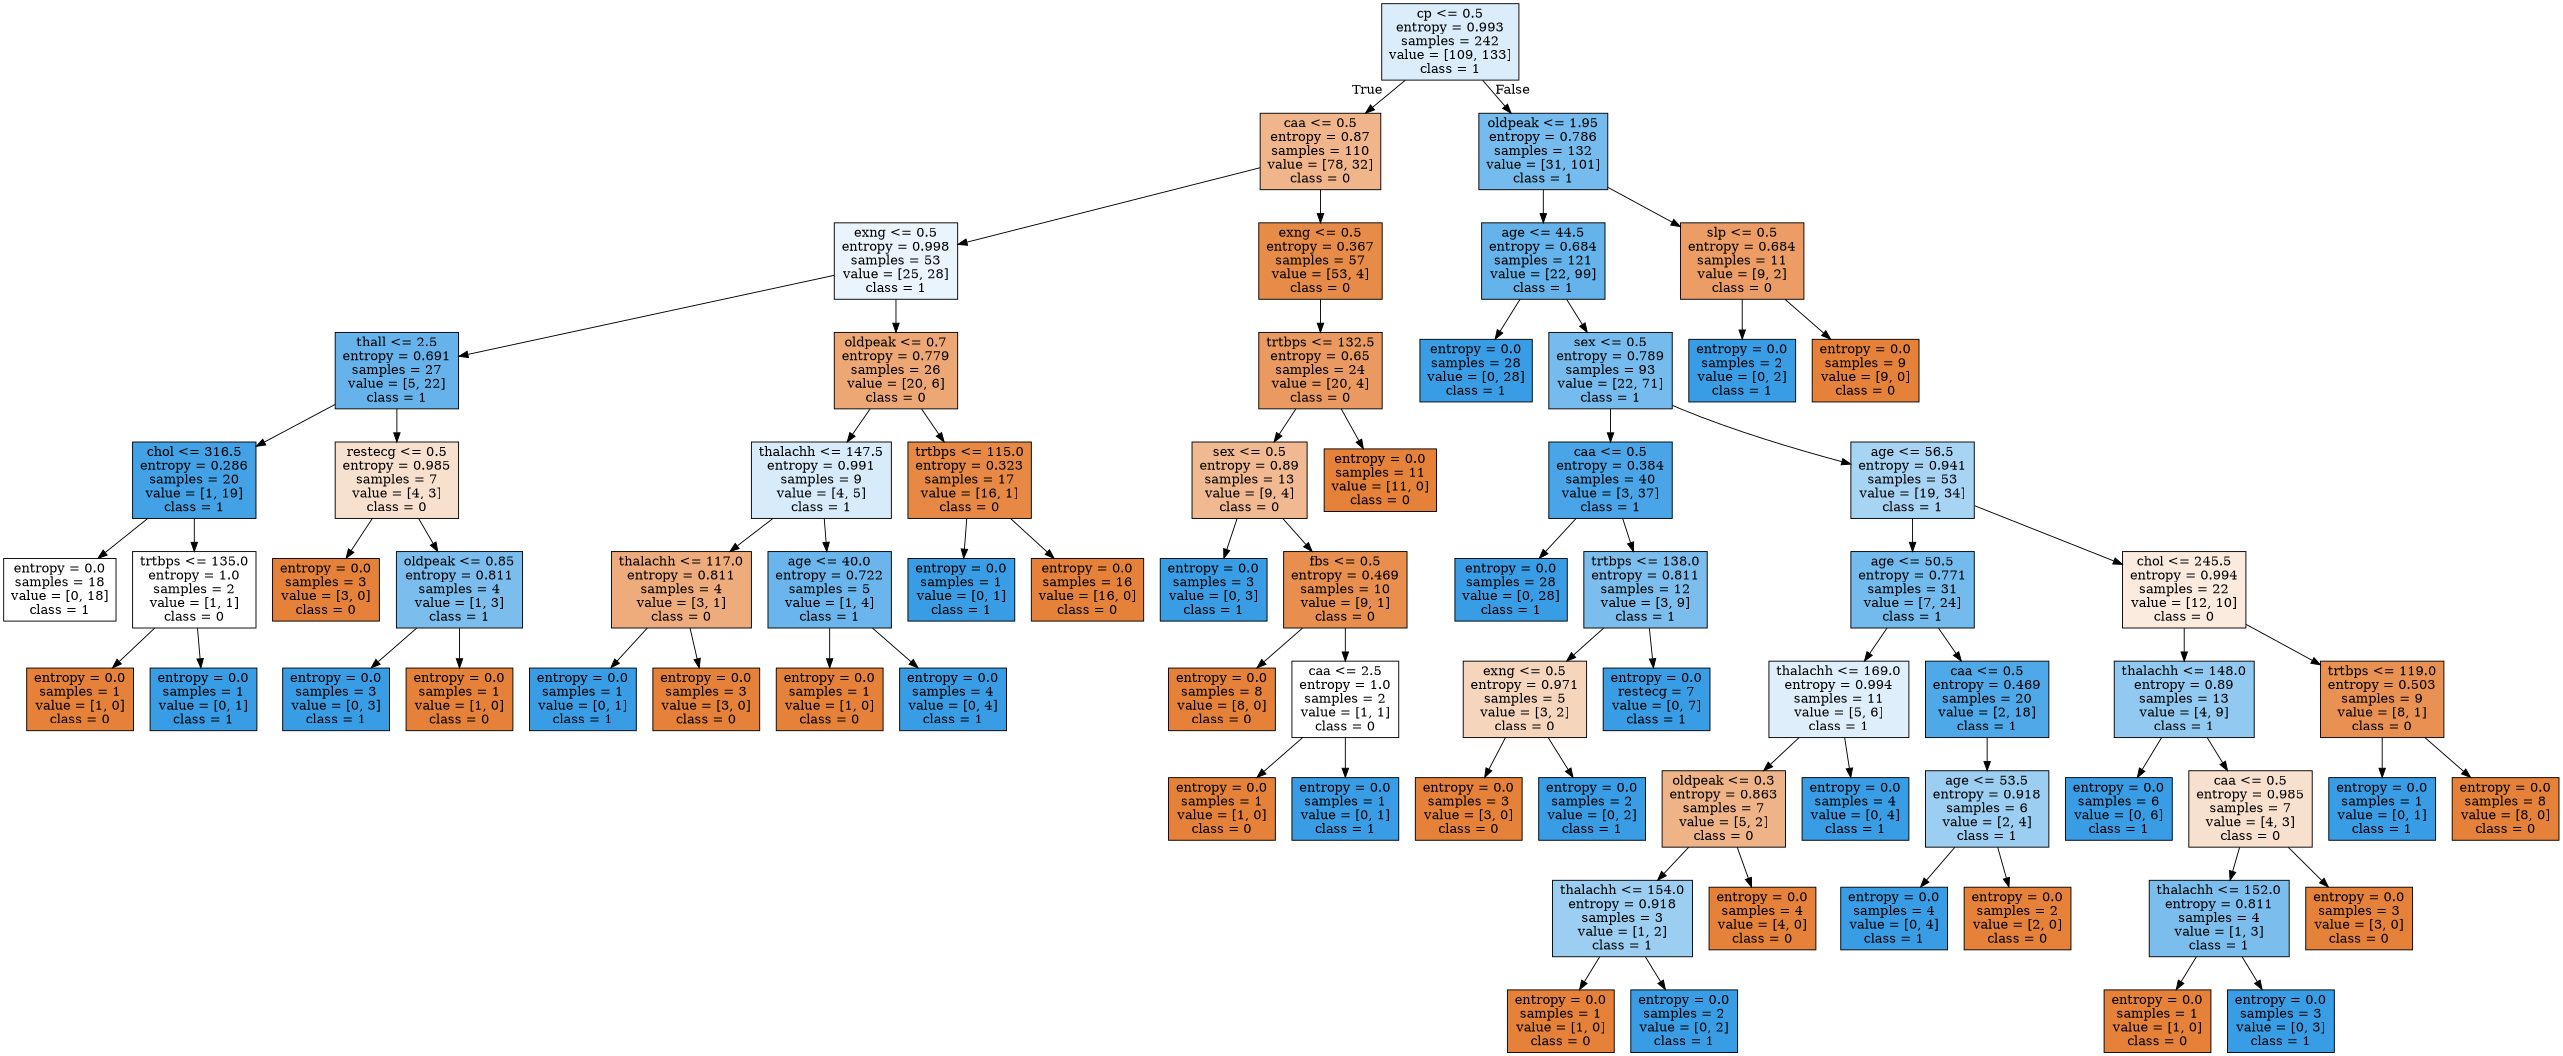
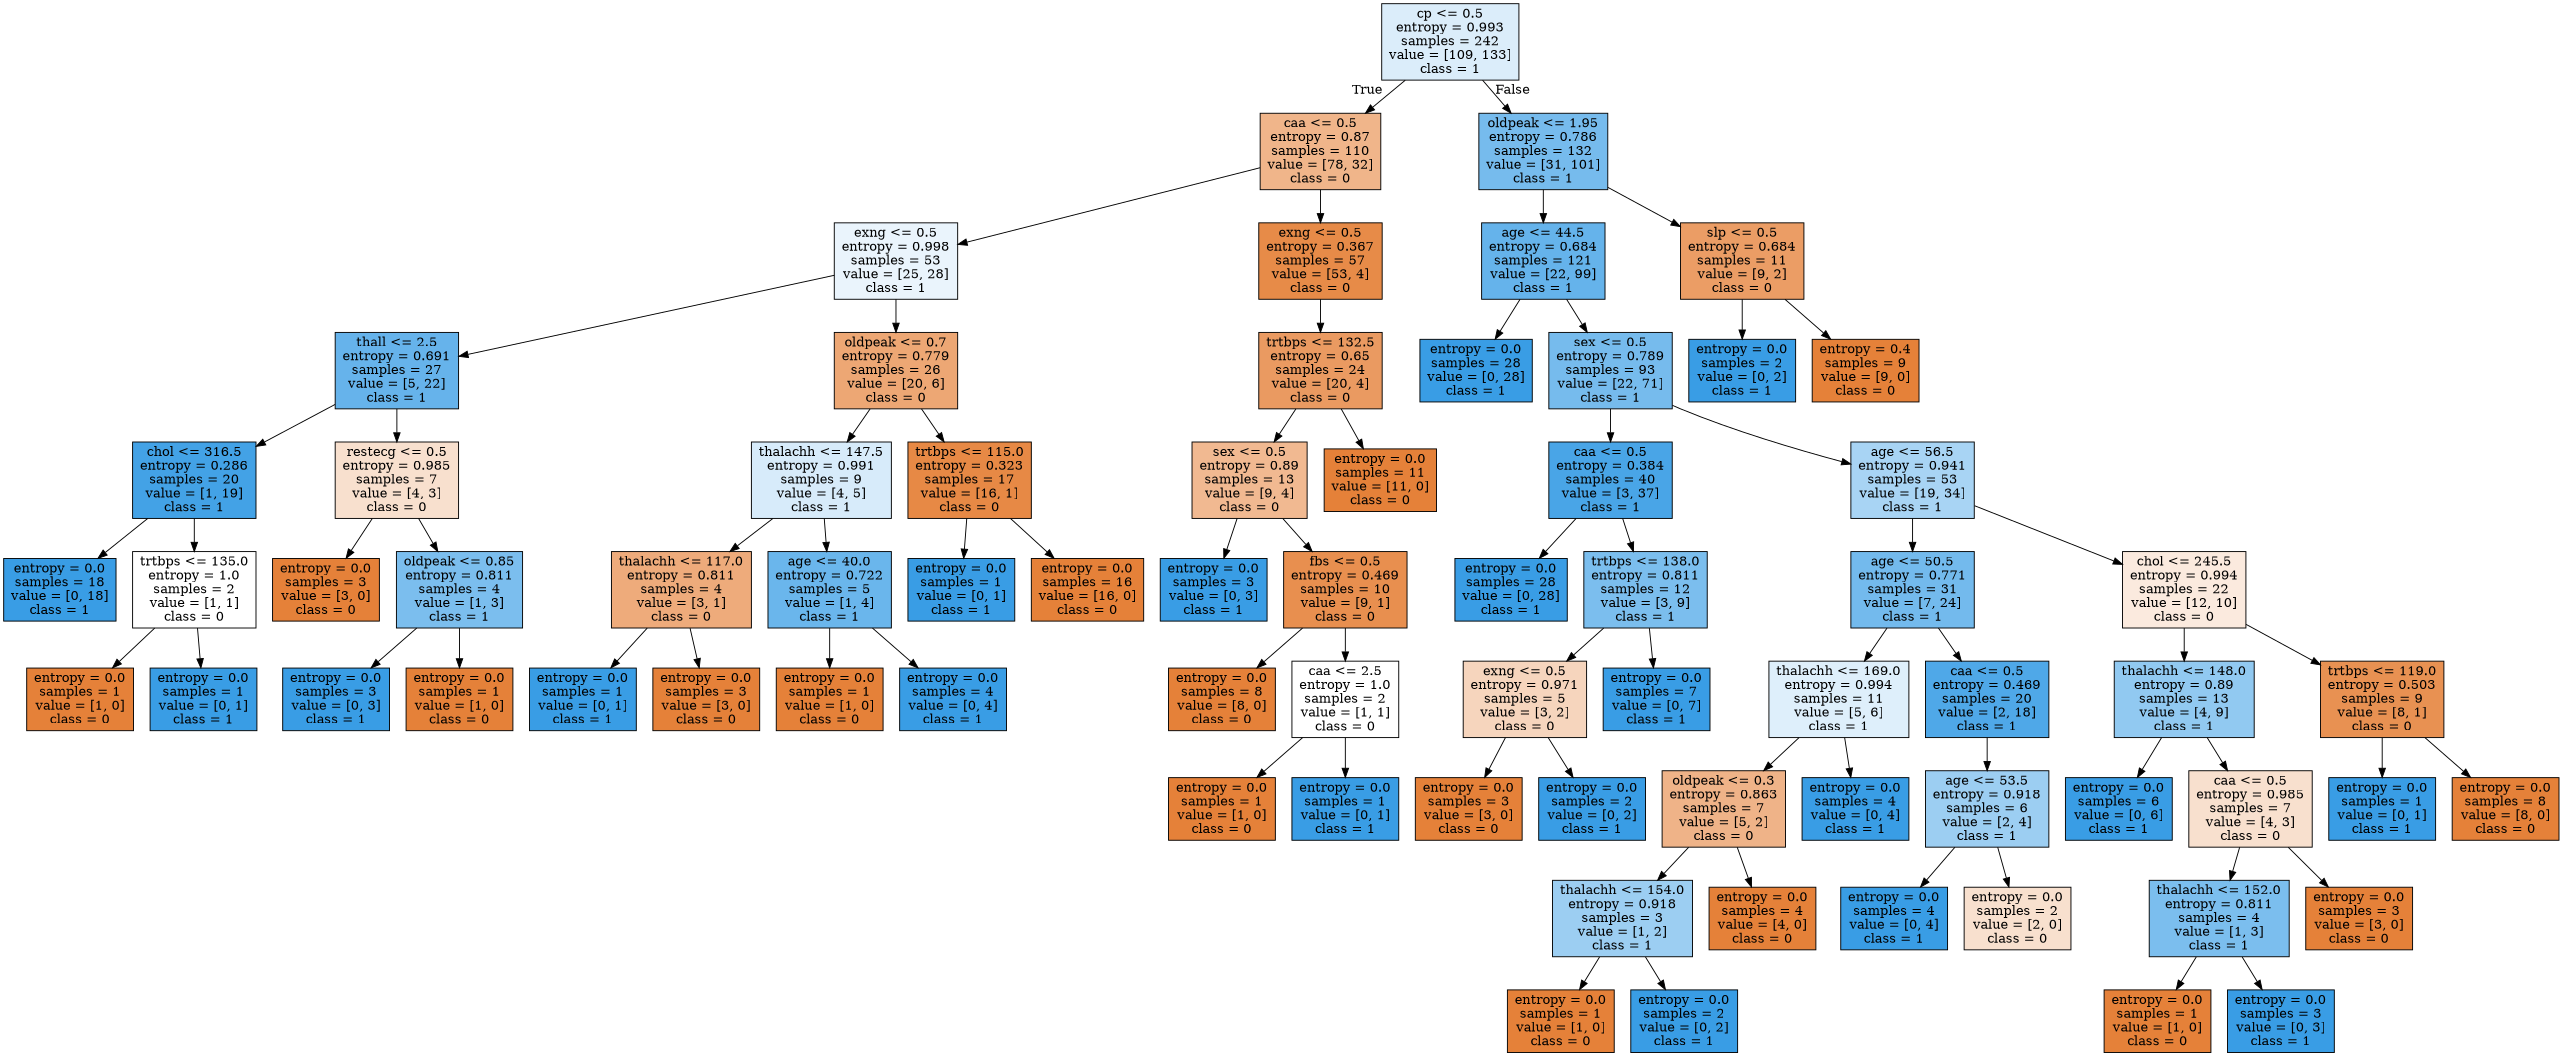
(1866, 371) -> (1866, 371)
(60, 590) -> (60, 590)
(1657, 699) -> (1657, 699)
(2018, 919) -> (2018, 919)
